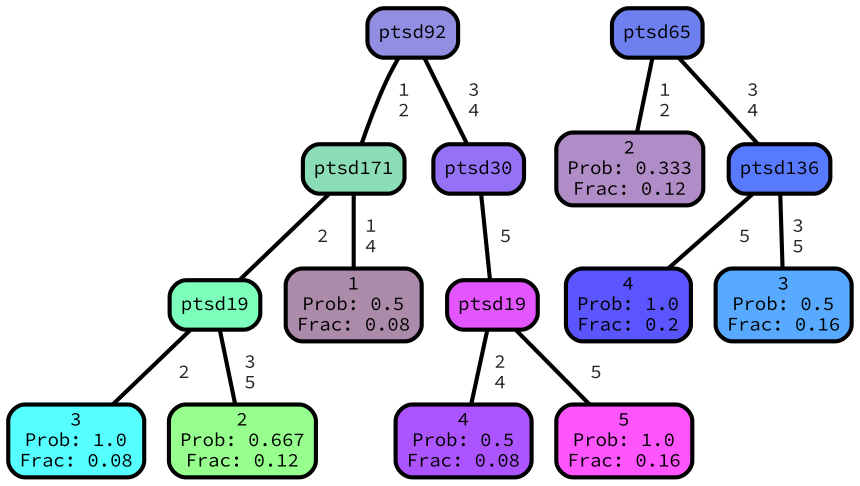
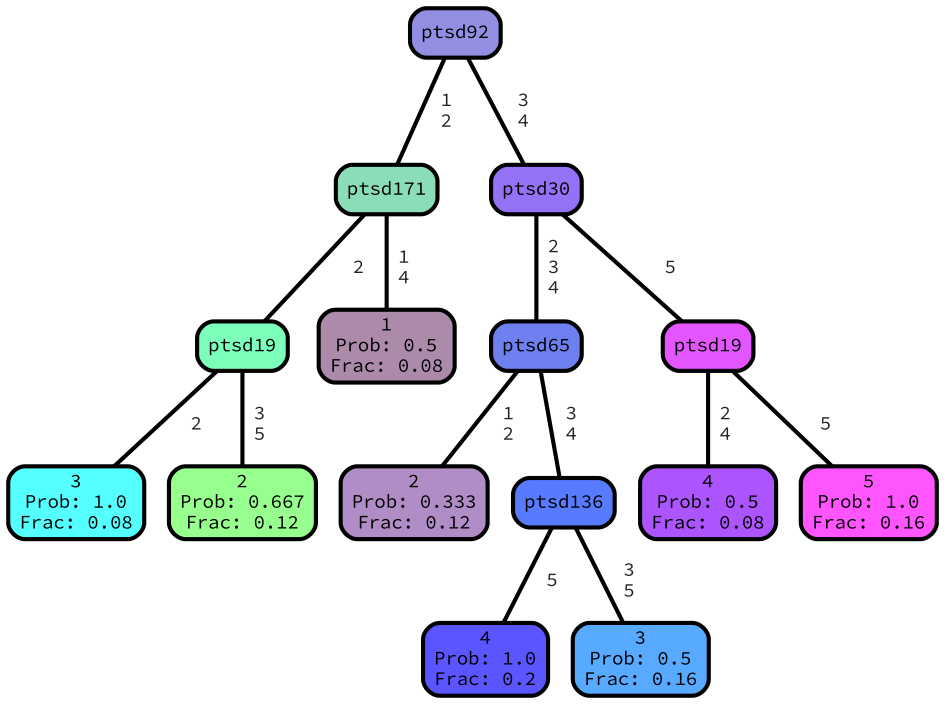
none -> (536, 268)
